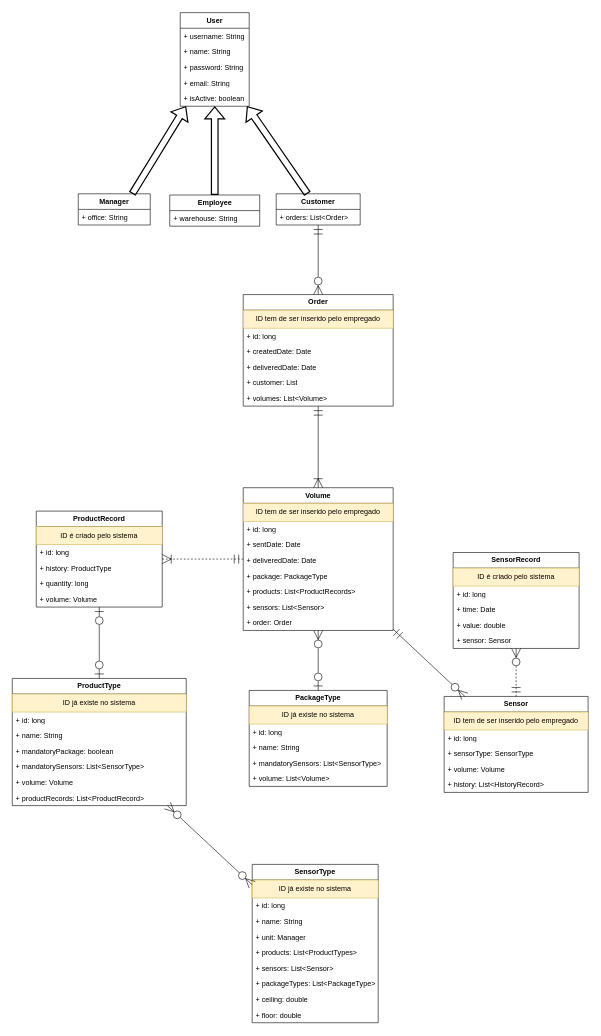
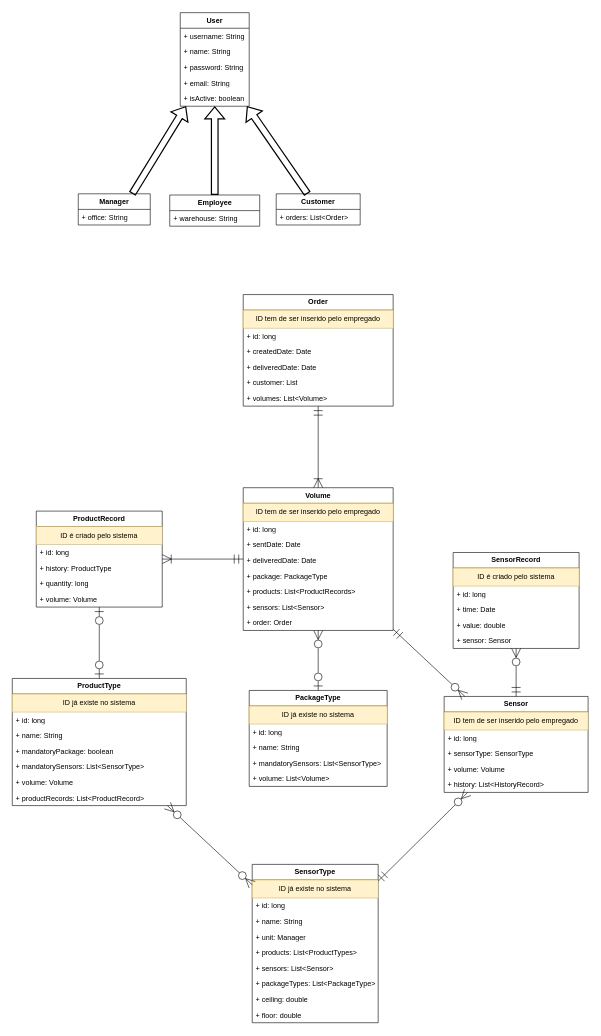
(318, 250) -> none
(202, 559) -> (202, 559)
(516, 680) -> (516, 680)
none -> (430, 829)
